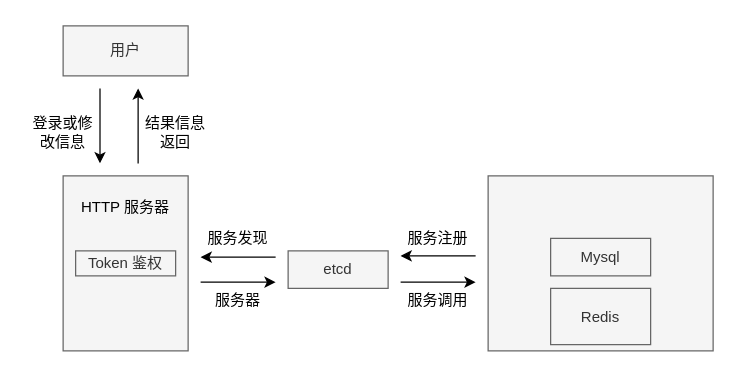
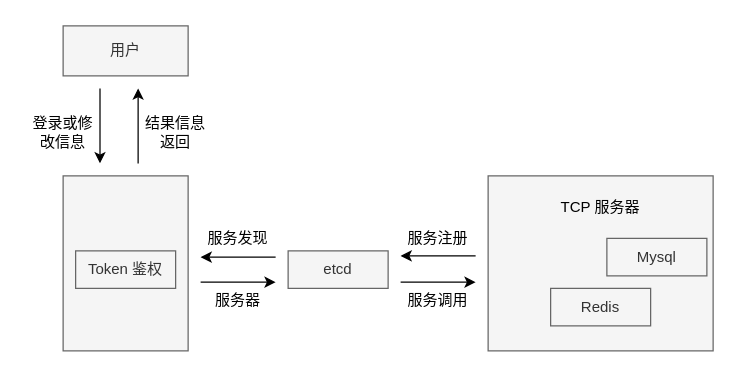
(126, 207) -> none
none -> (601, 207)
(601, 257) -> (657, 257)
(126, 263) -> (126, 269)
(601, 316) -> (601, 307)
